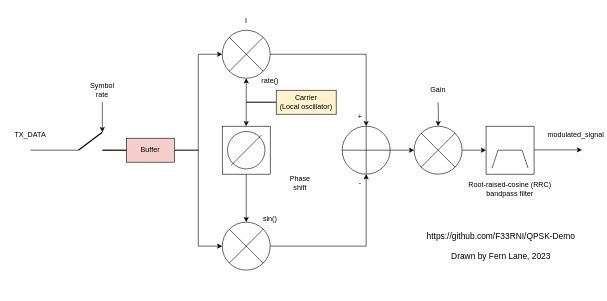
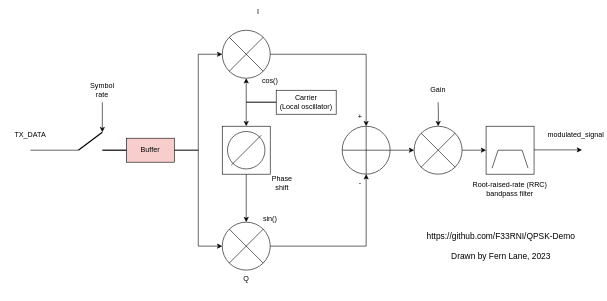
(246, 21) -> (258, 12)
(270, 81) -> (270, 81)
(306, 102) -> (306, 102)
(300, 183) -> (282, 183)
(510, 189) -> (510, 189)
none -> (246, 279)
